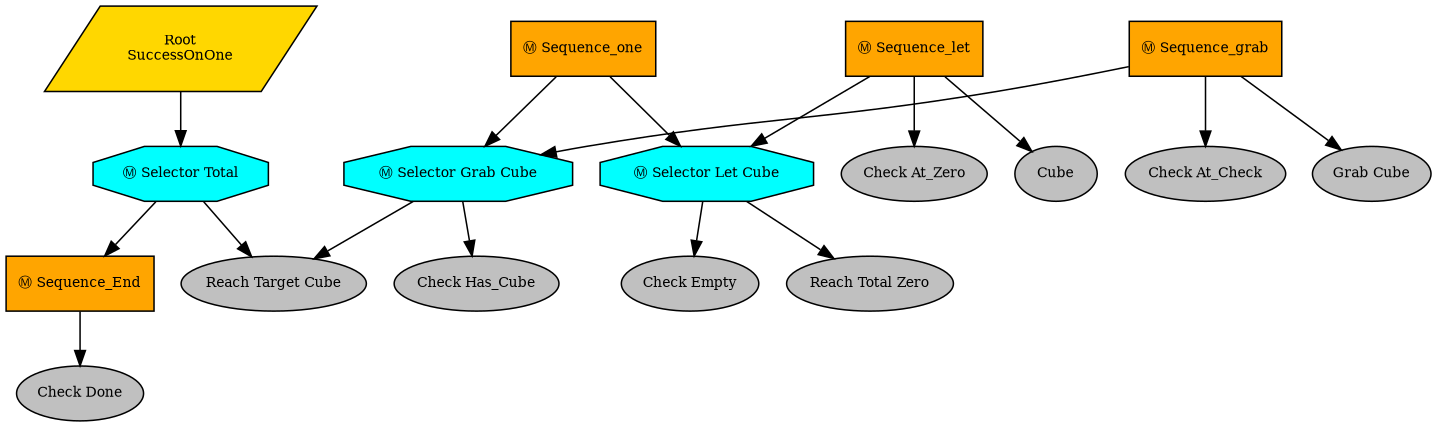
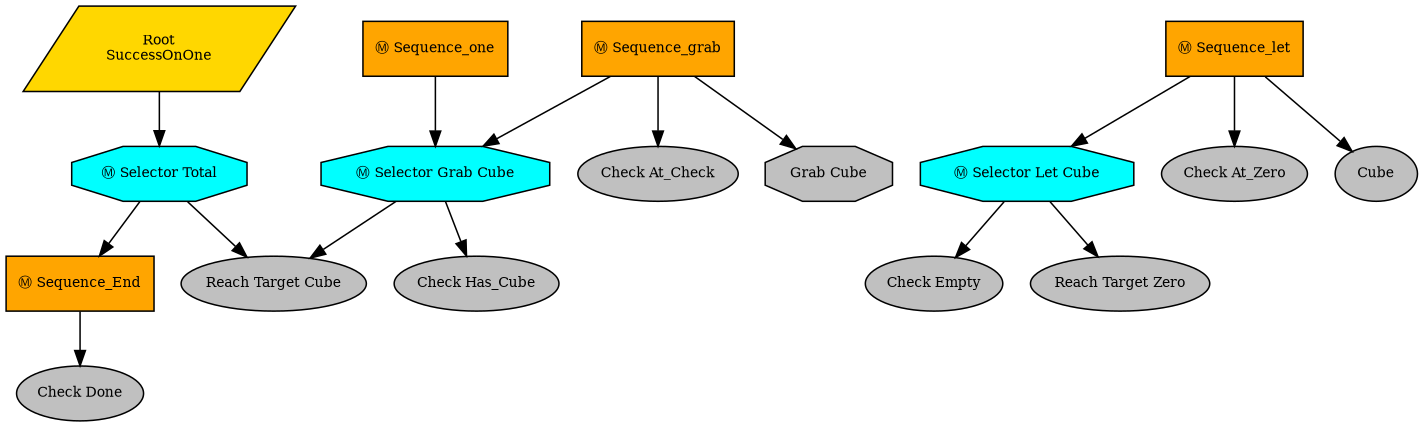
(640, 106) -> none
(1372, 174) -> (829, 174)
(870, 284) -> (1120, 284)
